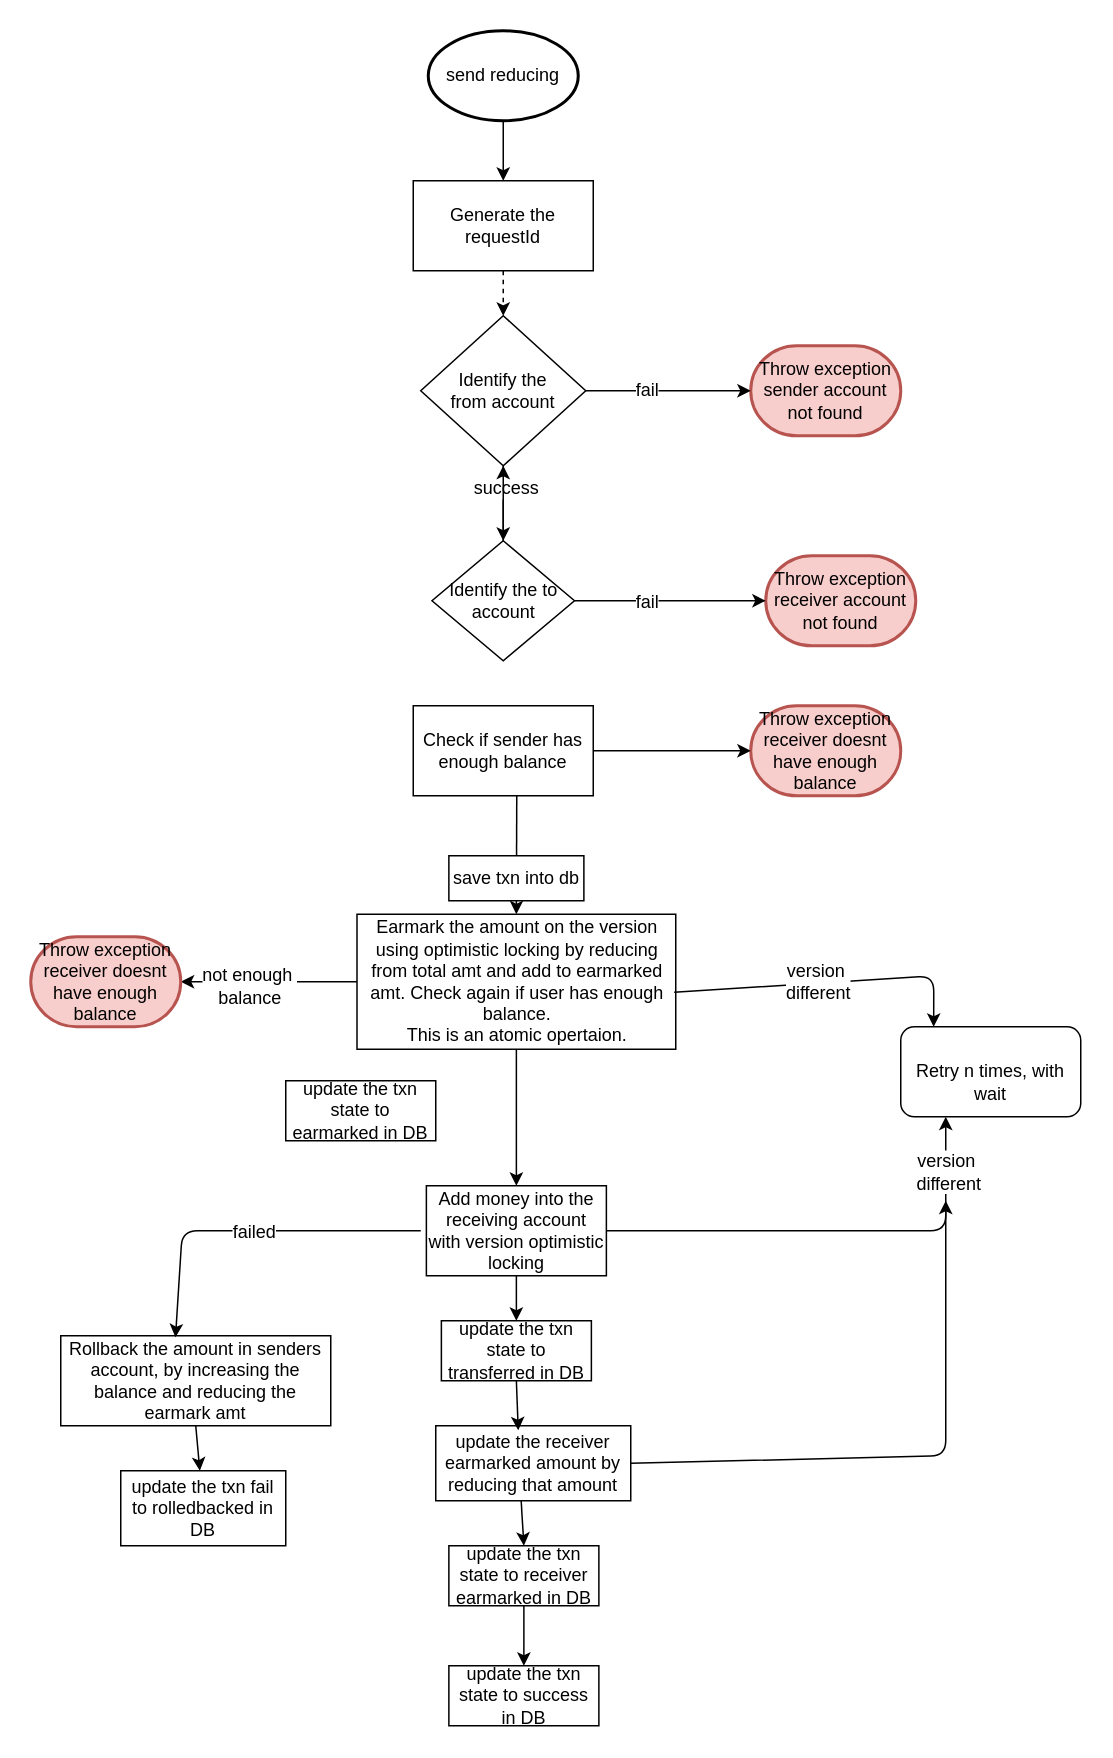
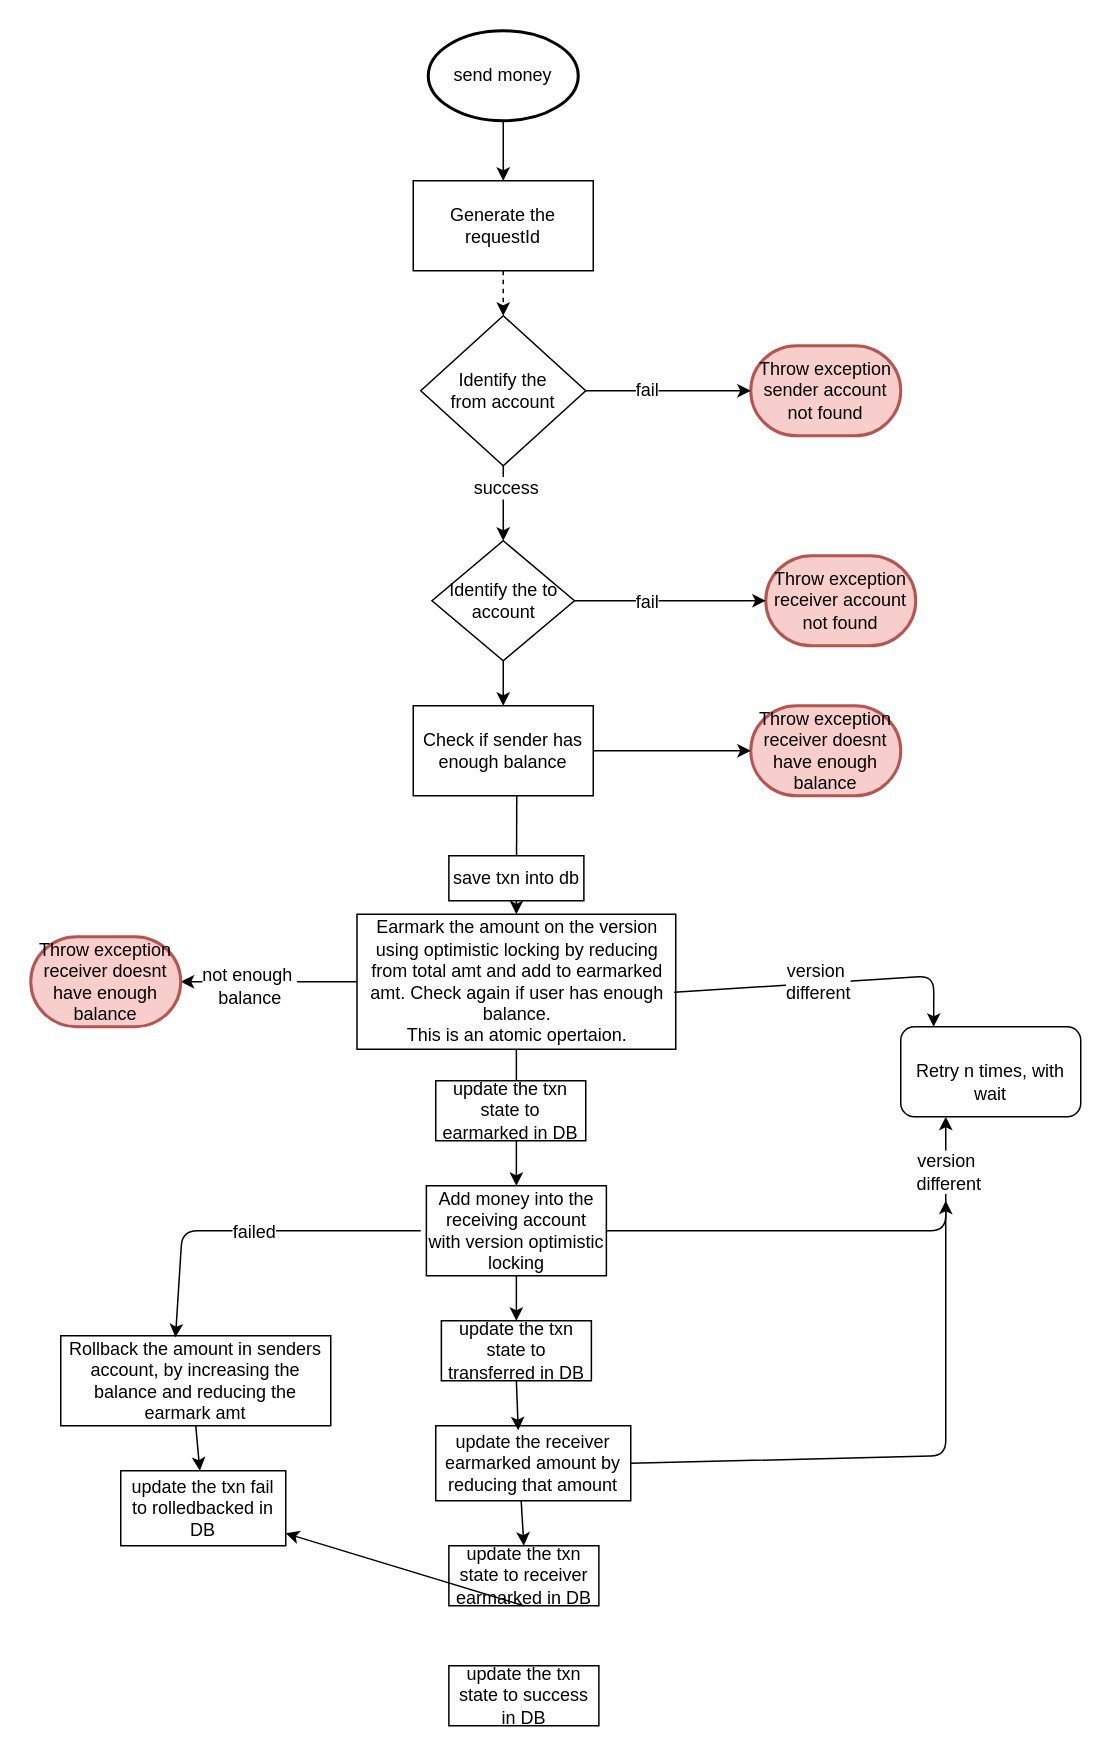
(503, 76) -> (503, 76)
(503, 661) -> (503, 678)
(361, 1111) -> (511, 1111)
(524, 1631) -> (410, 1571)
